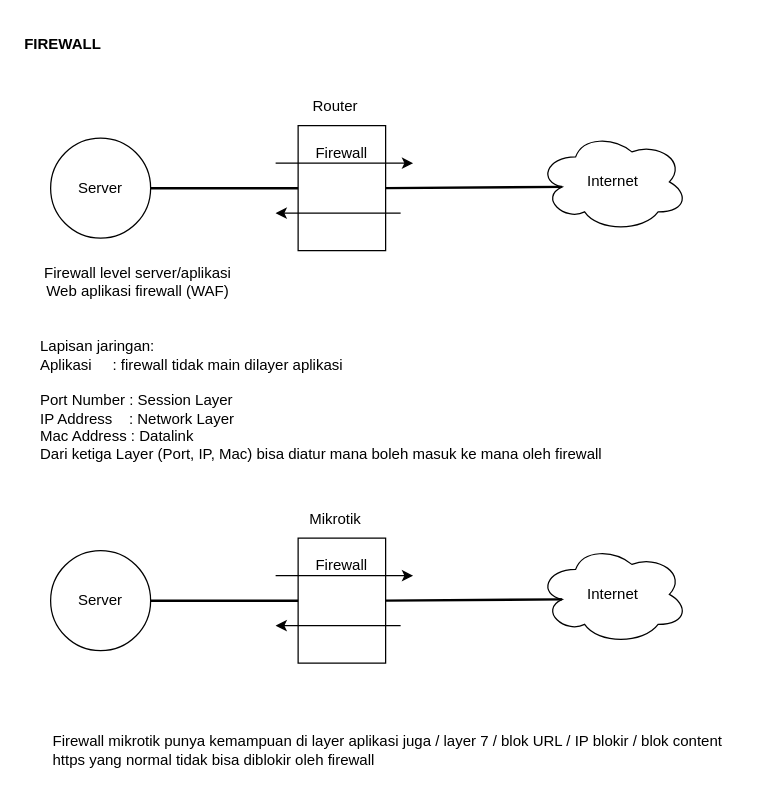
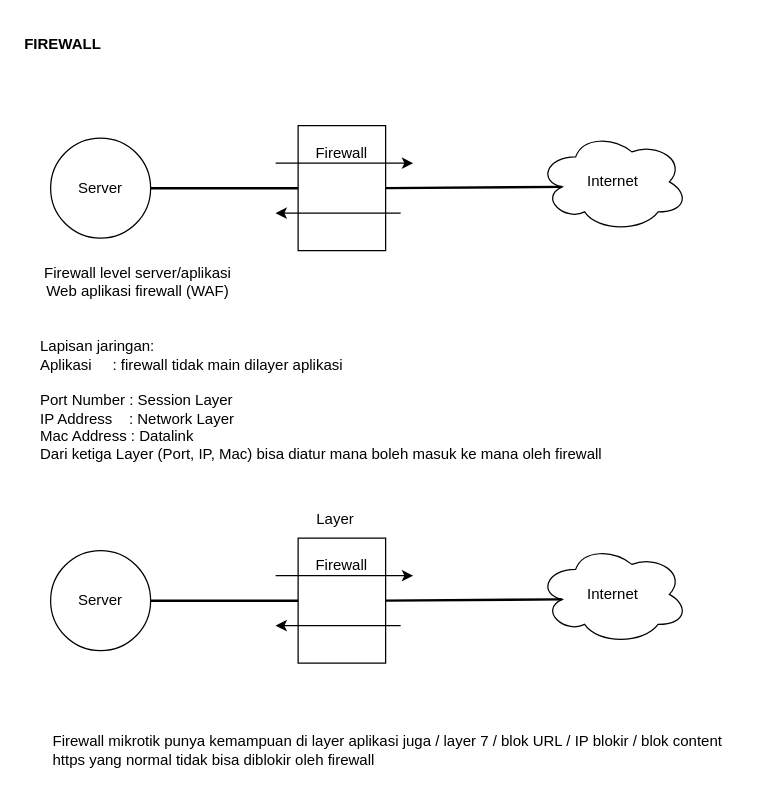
(336, 107) -> none
(336, 519) -> (336, 519)
